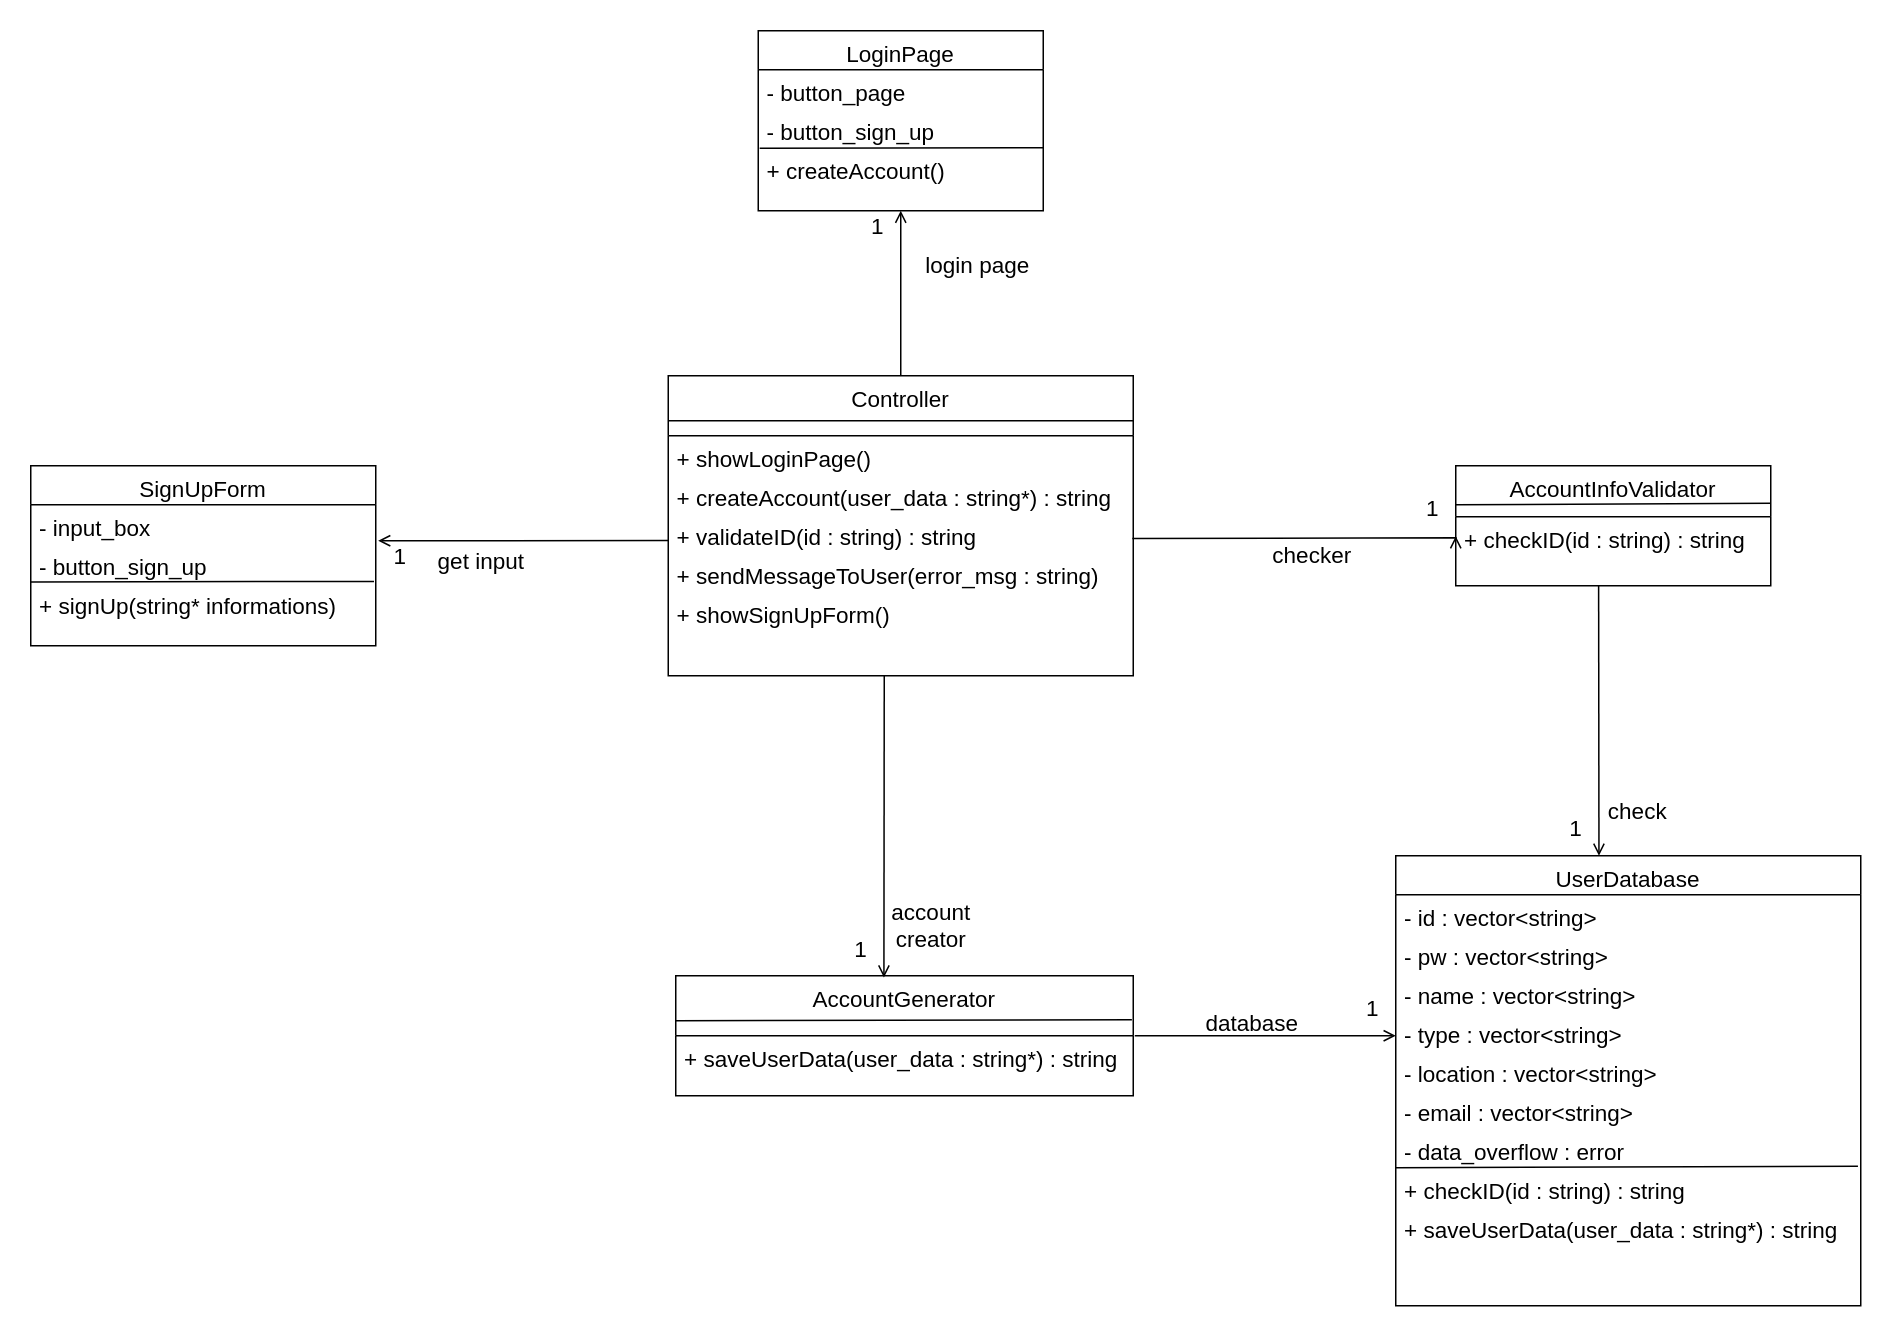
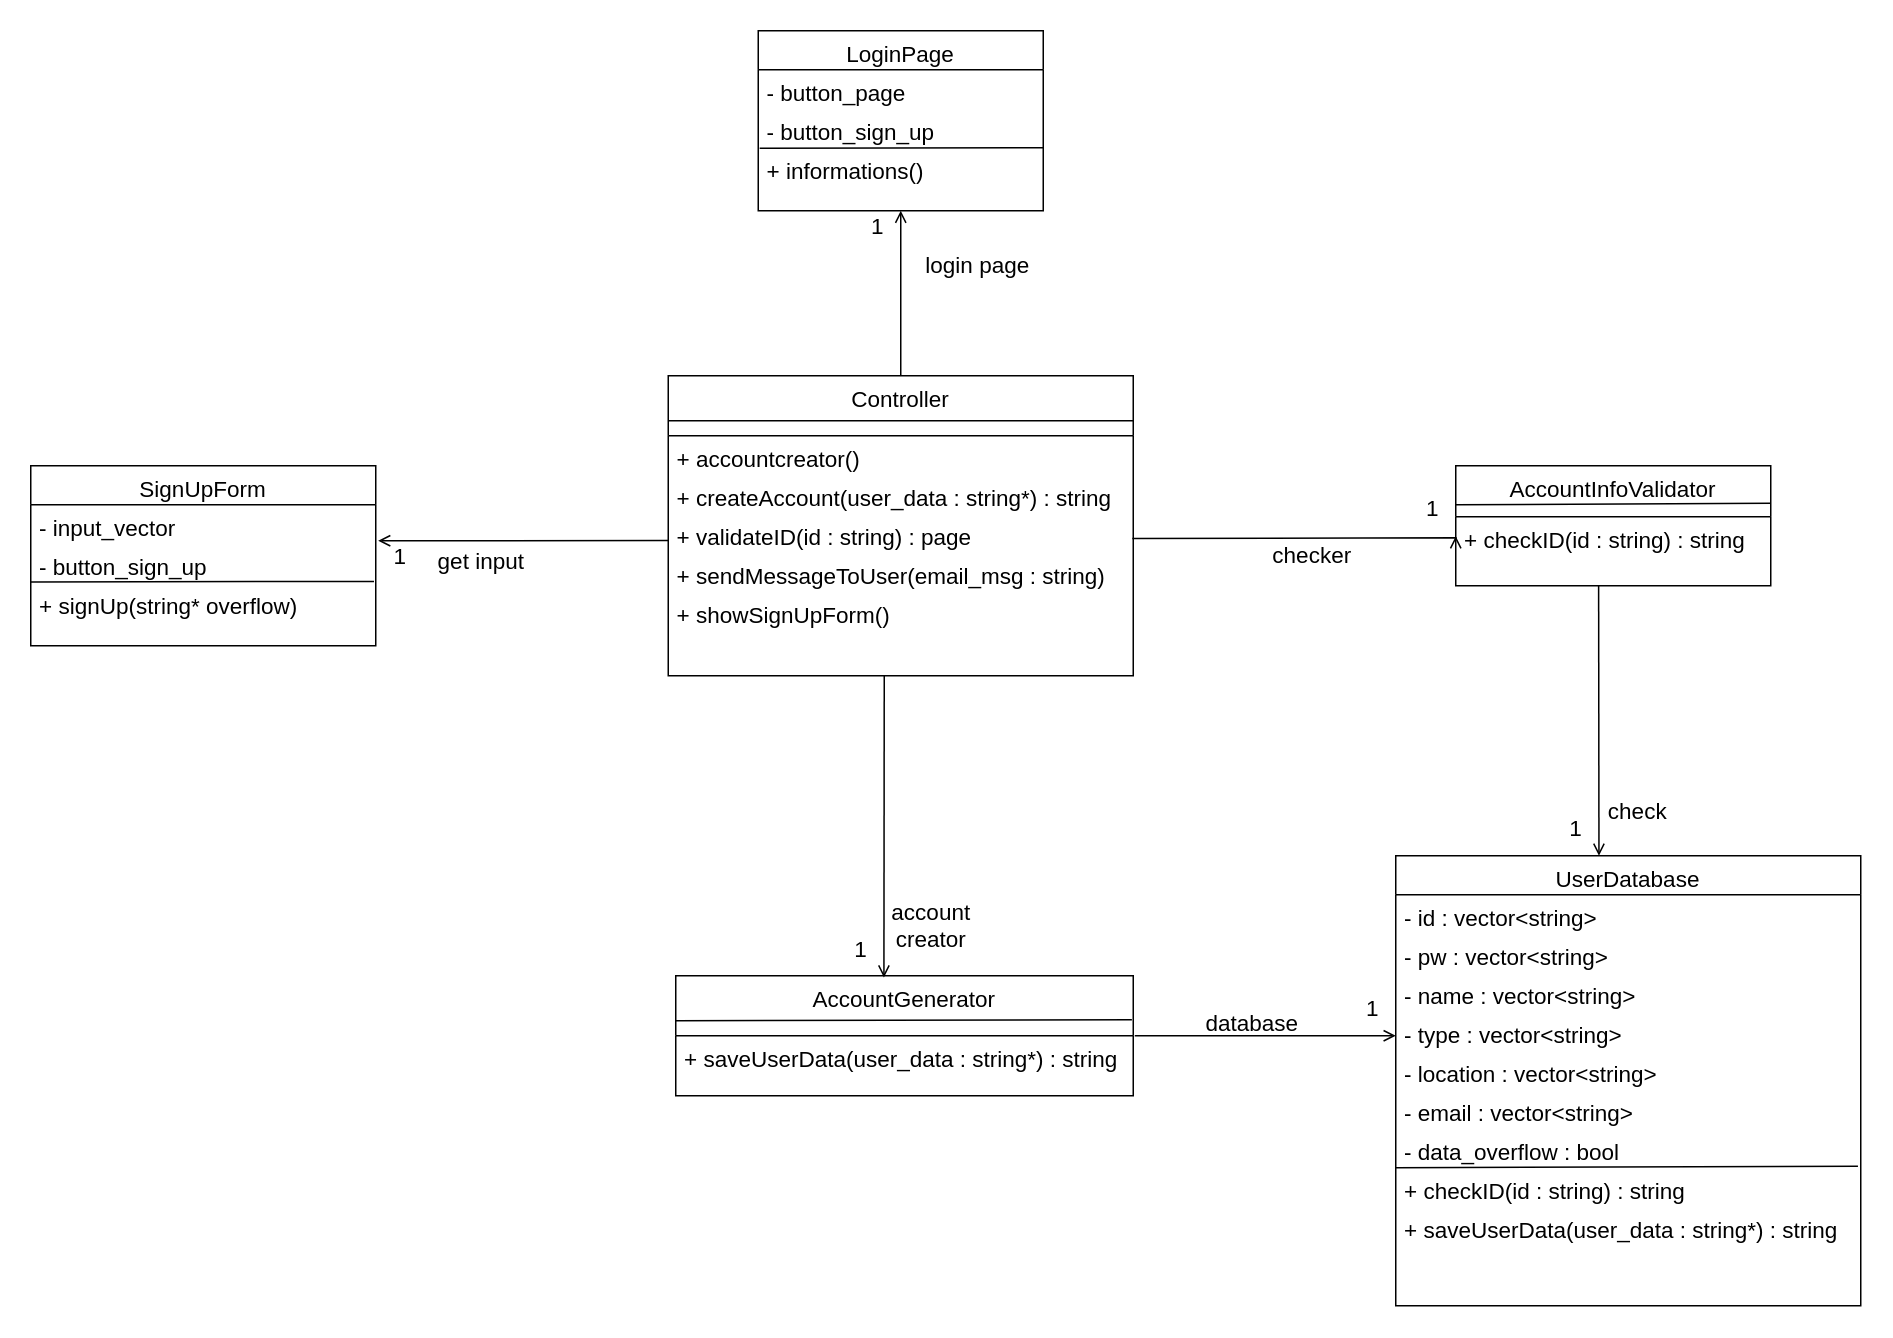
(871, 171) -> (859, 171)
(778, 459) -> (787, 459)
(102, 528) -> (121, 528)
(856, 537) -> (846, 537)
(908, 576) -> (902, 576)
(210, 606) -> (188, 606)
(1534, 1152) -> (1525, 1152)
